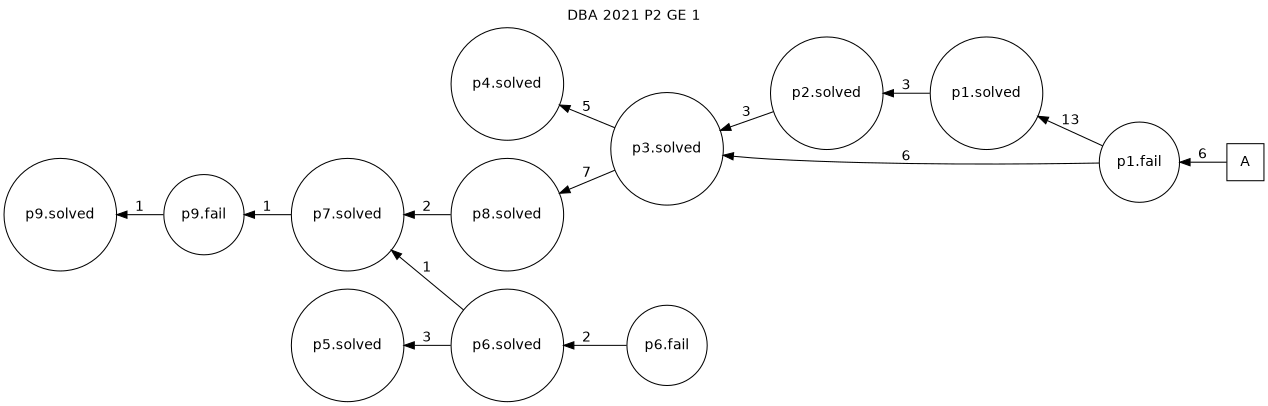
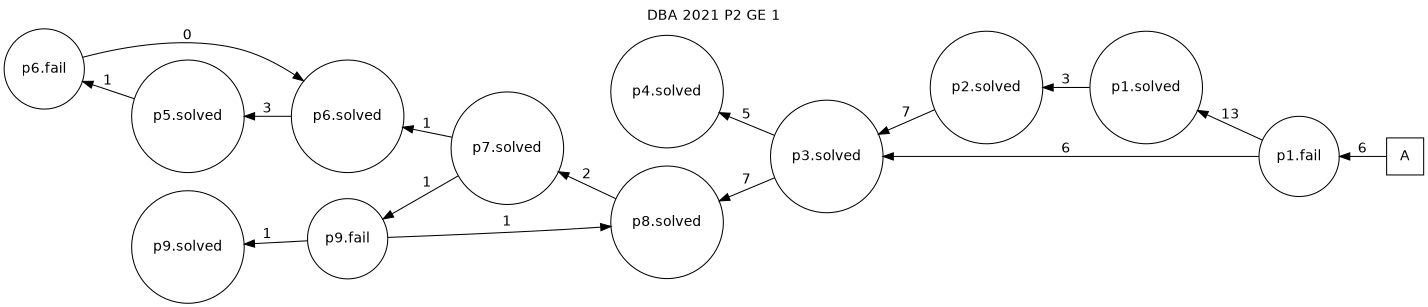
none -> (113, 92)
(747, 112) -> (907, 113)
none -> (494, 233)
(432, 283) -> (433, 133)
(587, 338) -> (188, 36)
